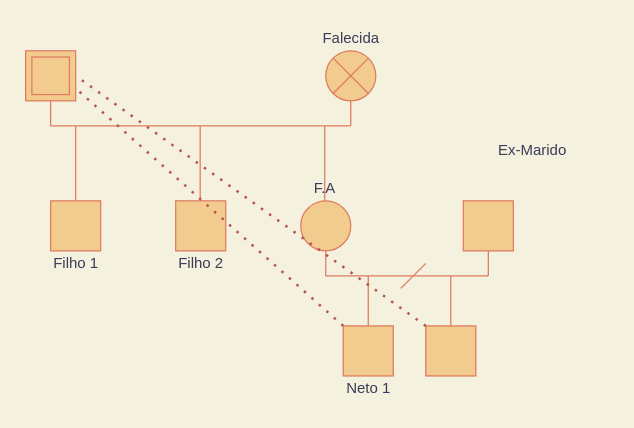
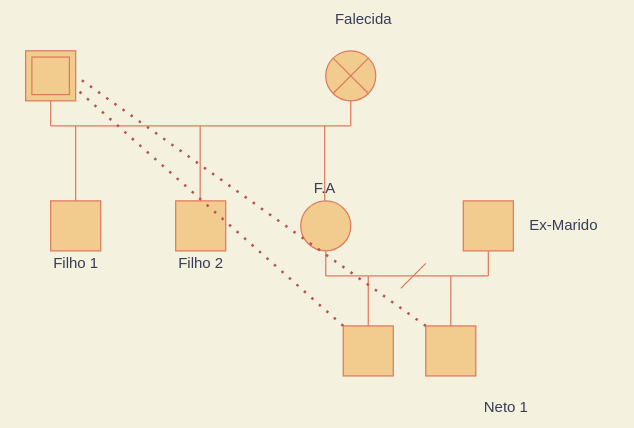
(351, 38) -> (363, 19)
(532, 151) -> (563, 226)
(368, 388) -> (506, 407)
